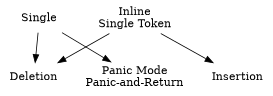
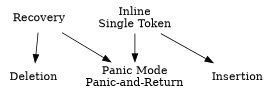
(39, 18) -> (39, 18)
(91, 44) -> (135, 44)
